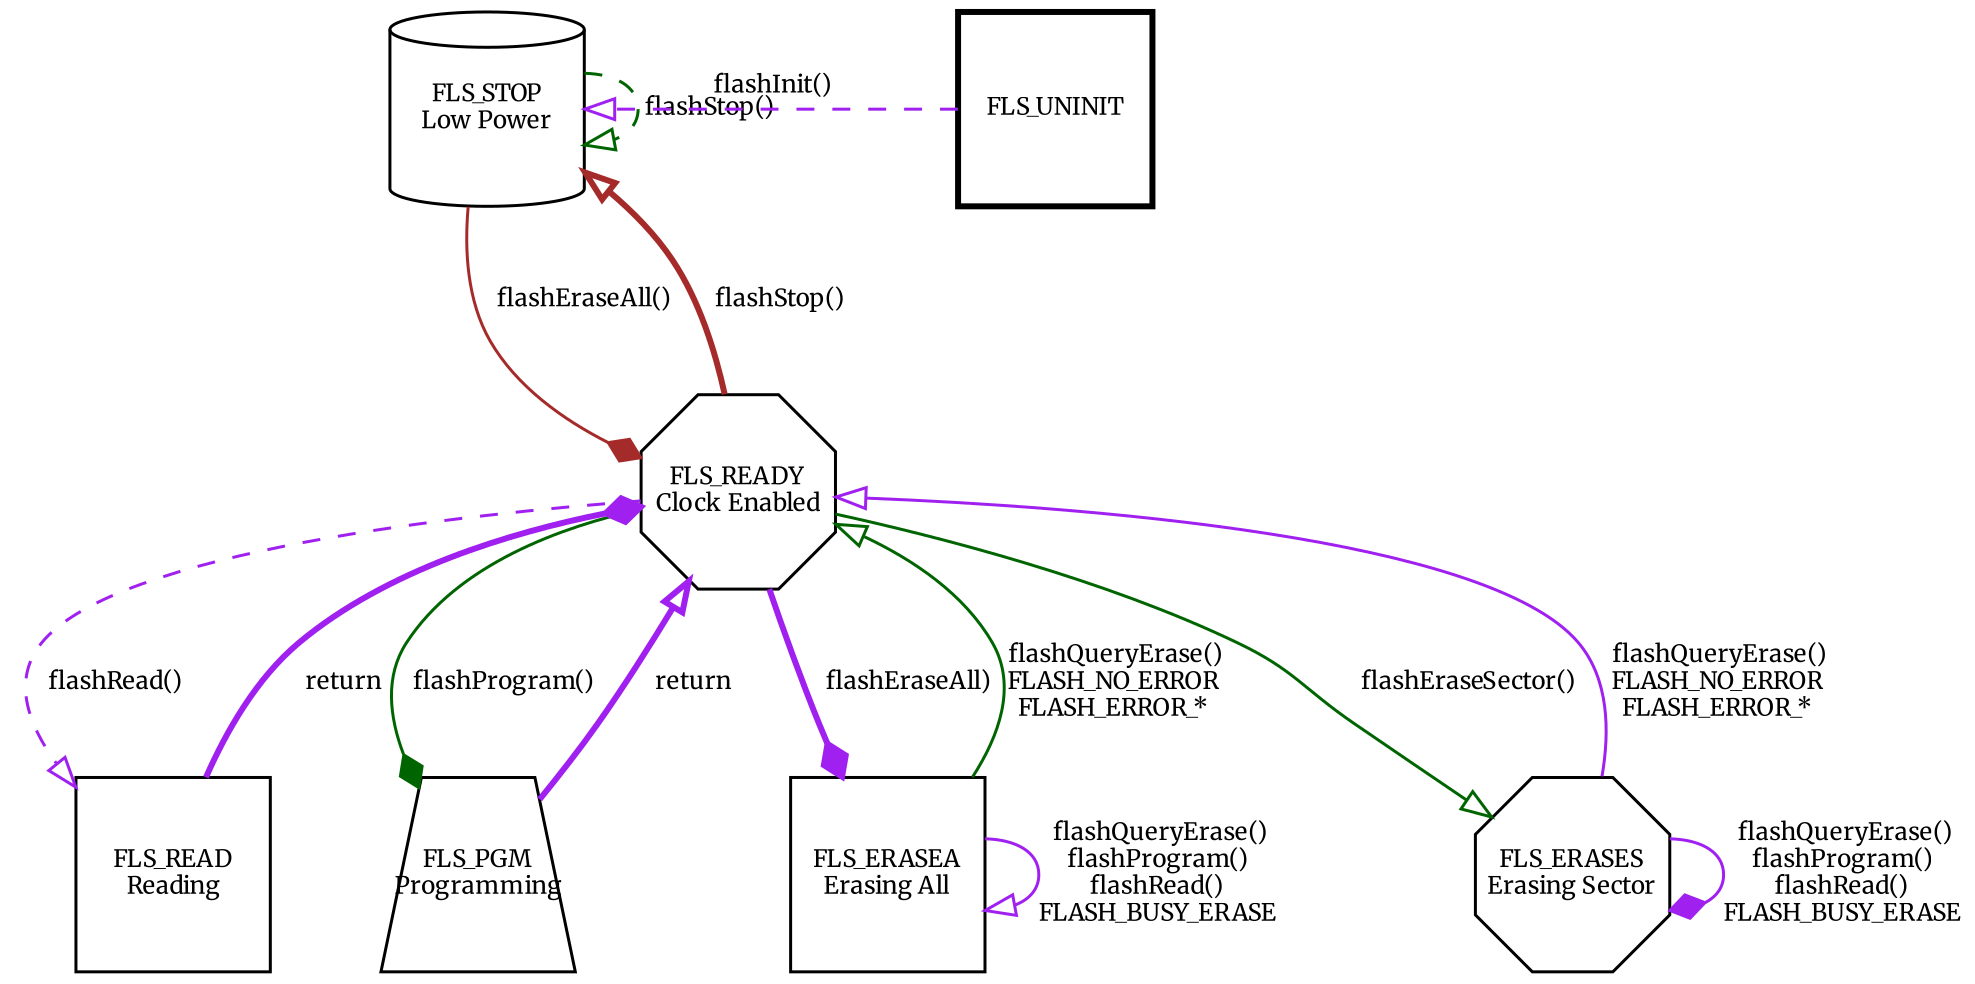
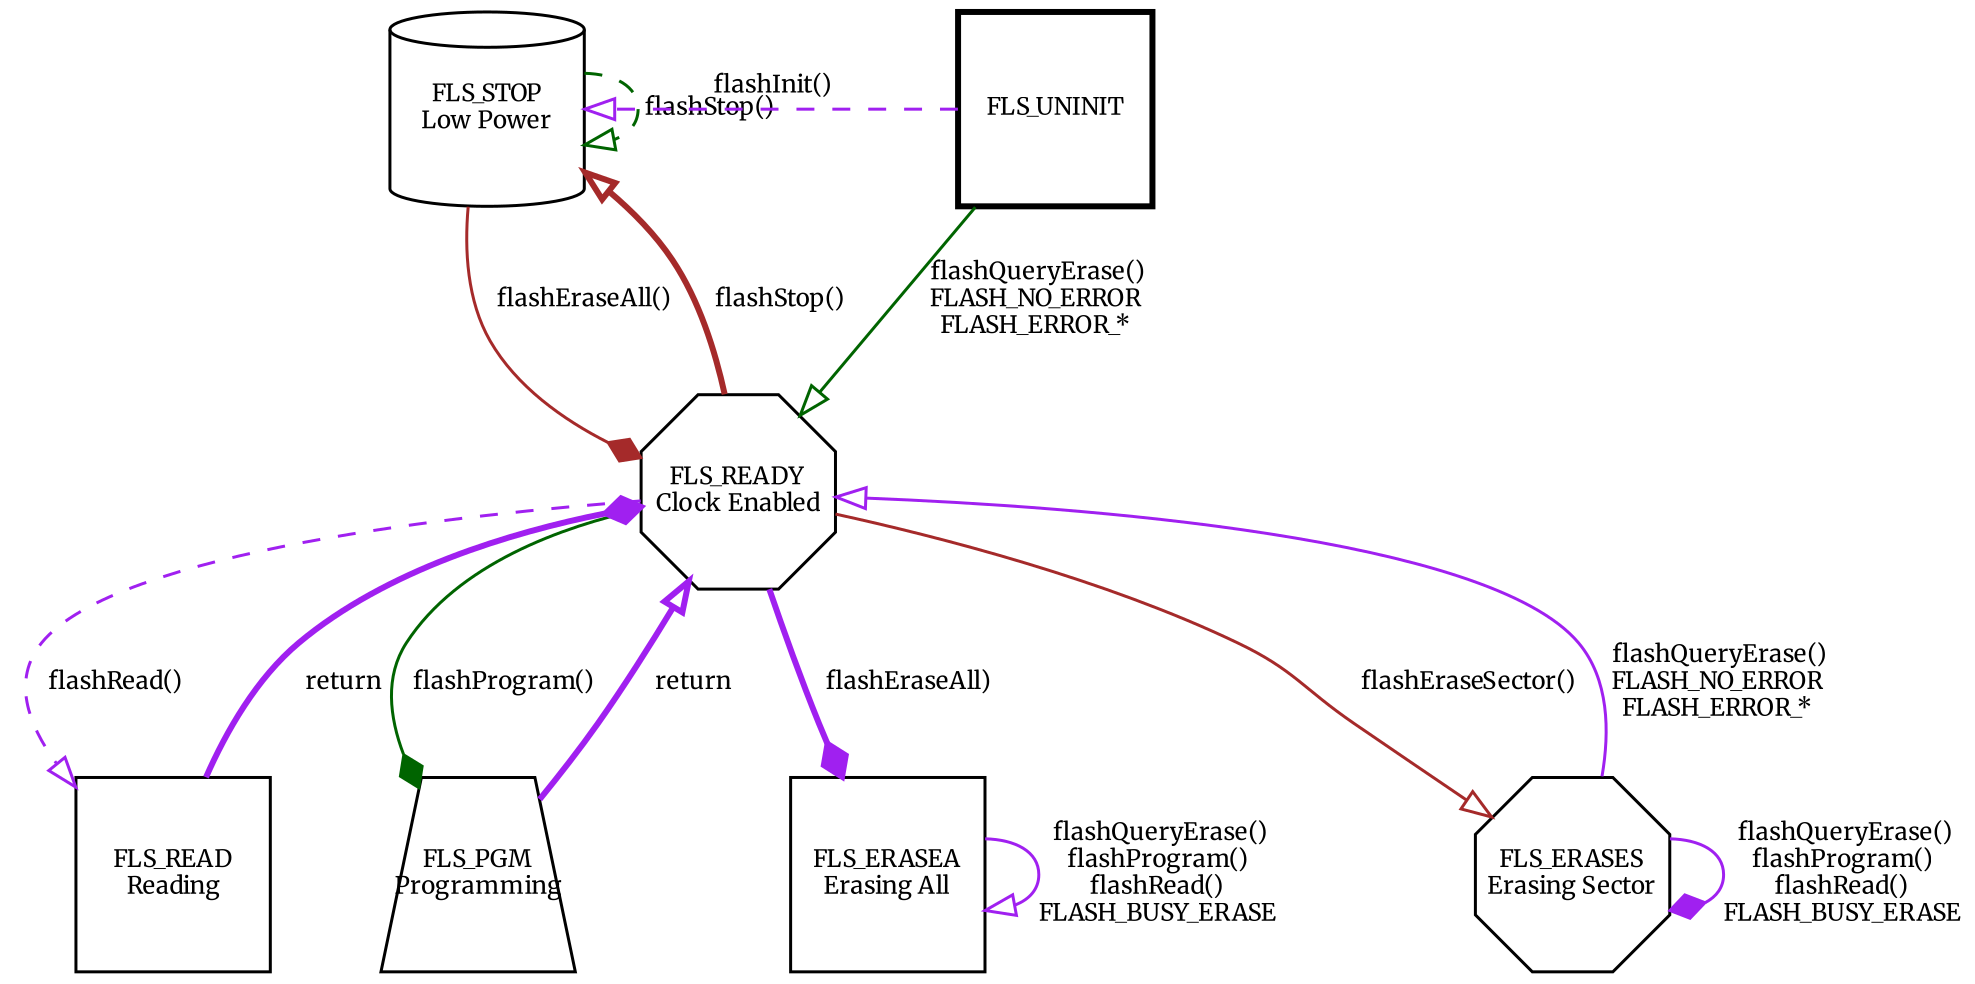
(1171, 614) -> (1171, 614)
(985, 632) -> (898, 300)
